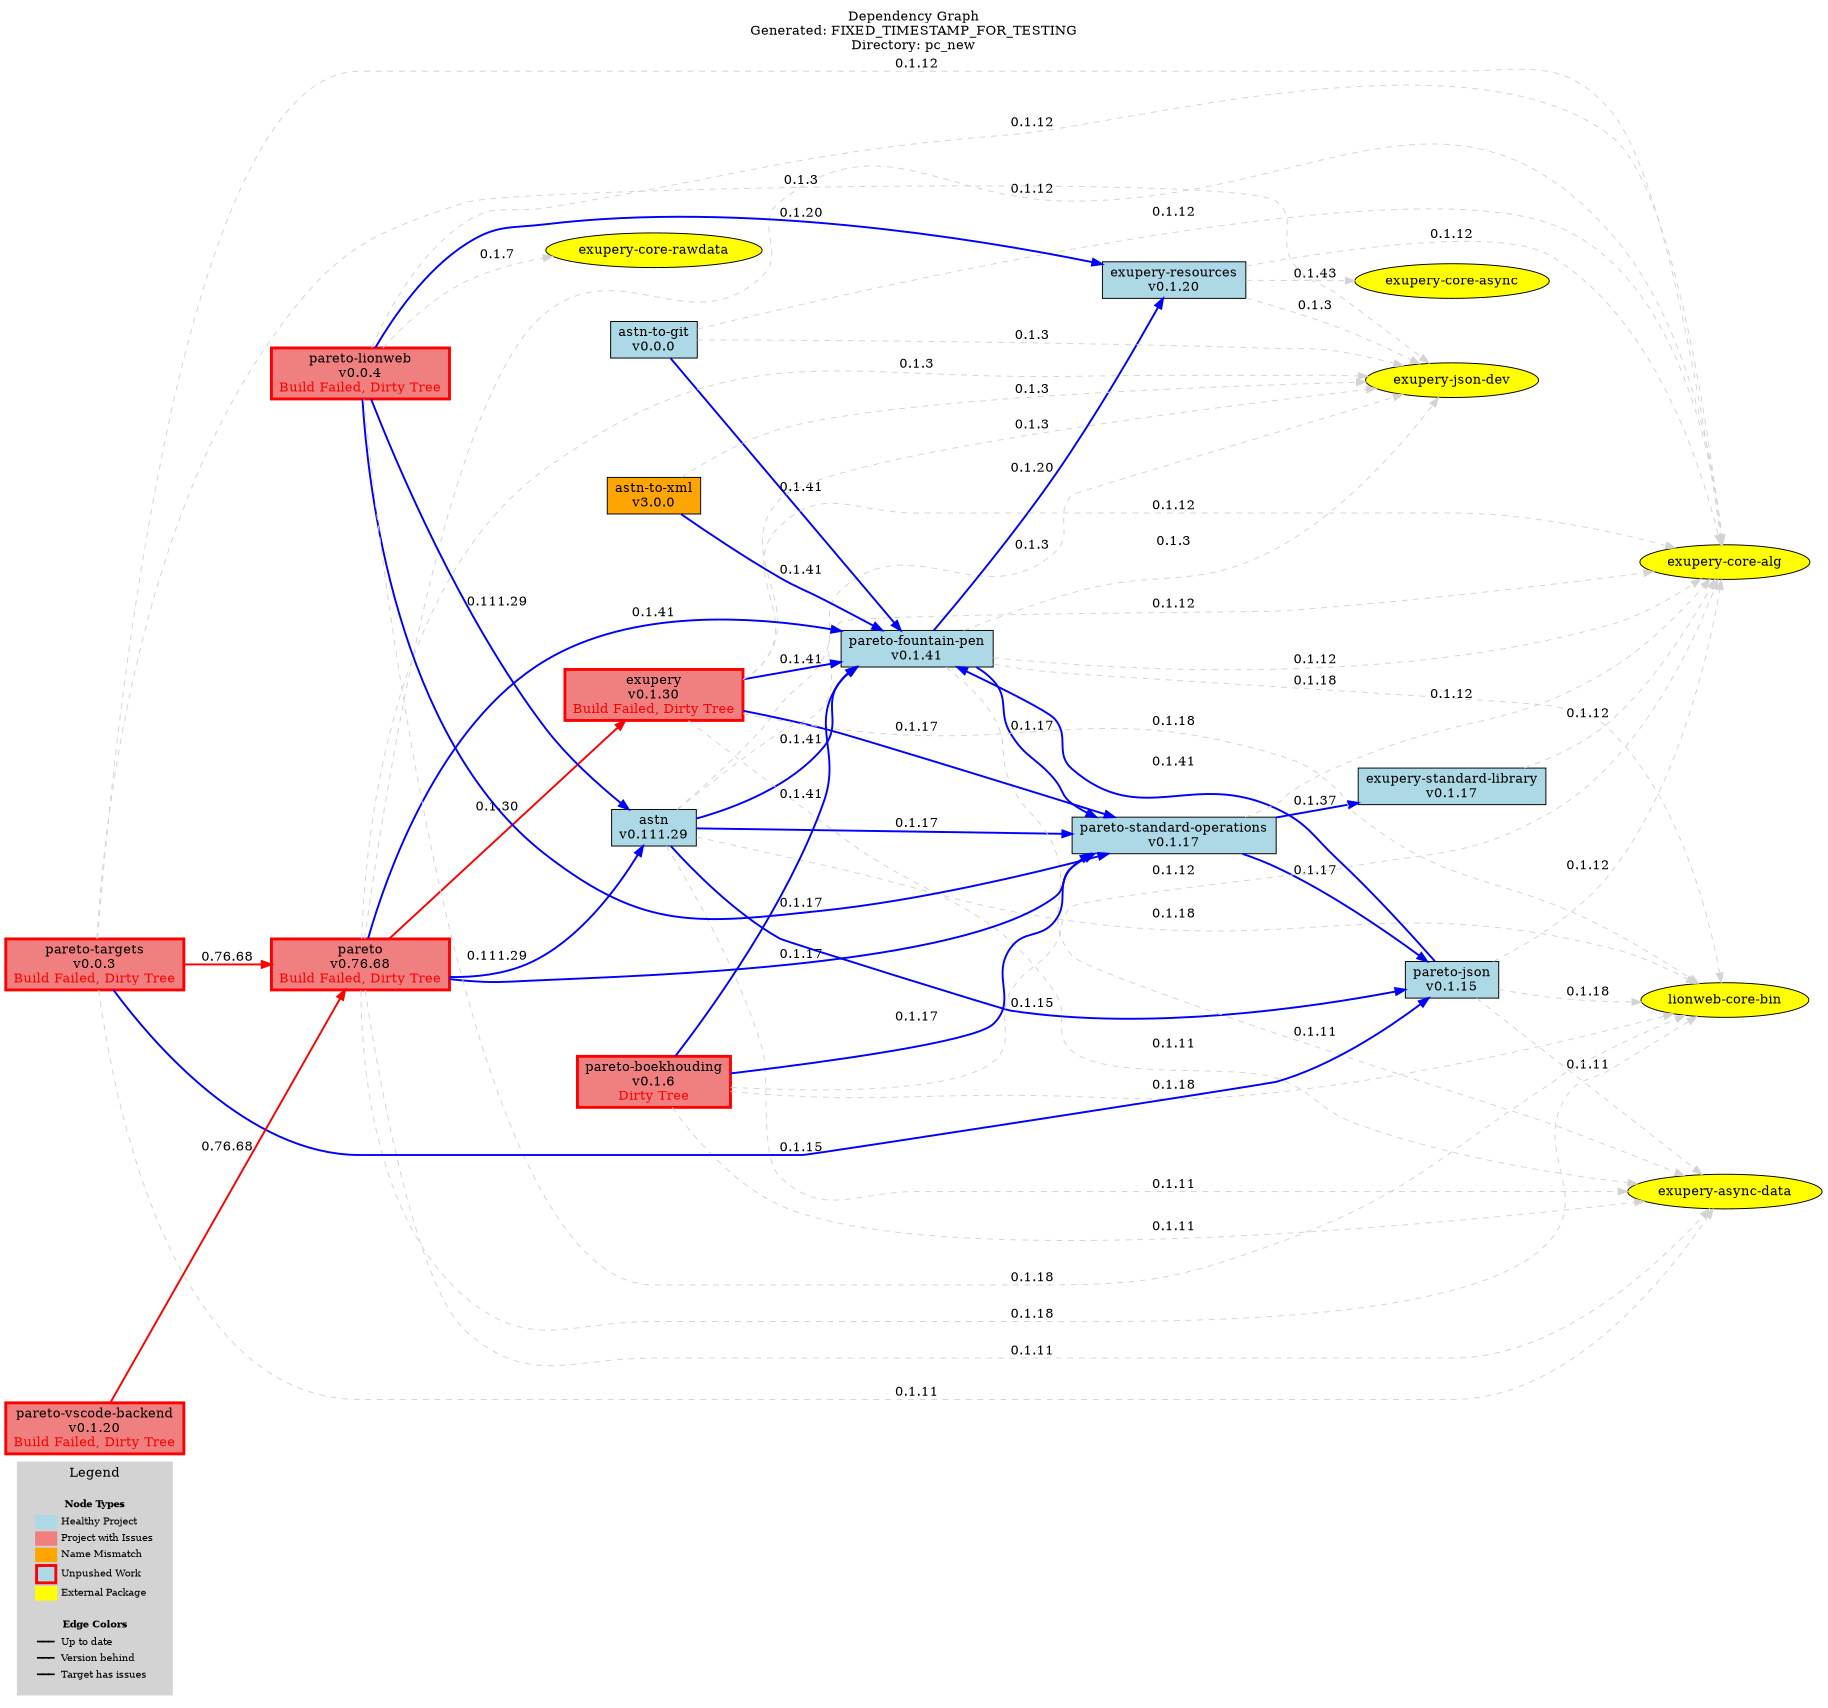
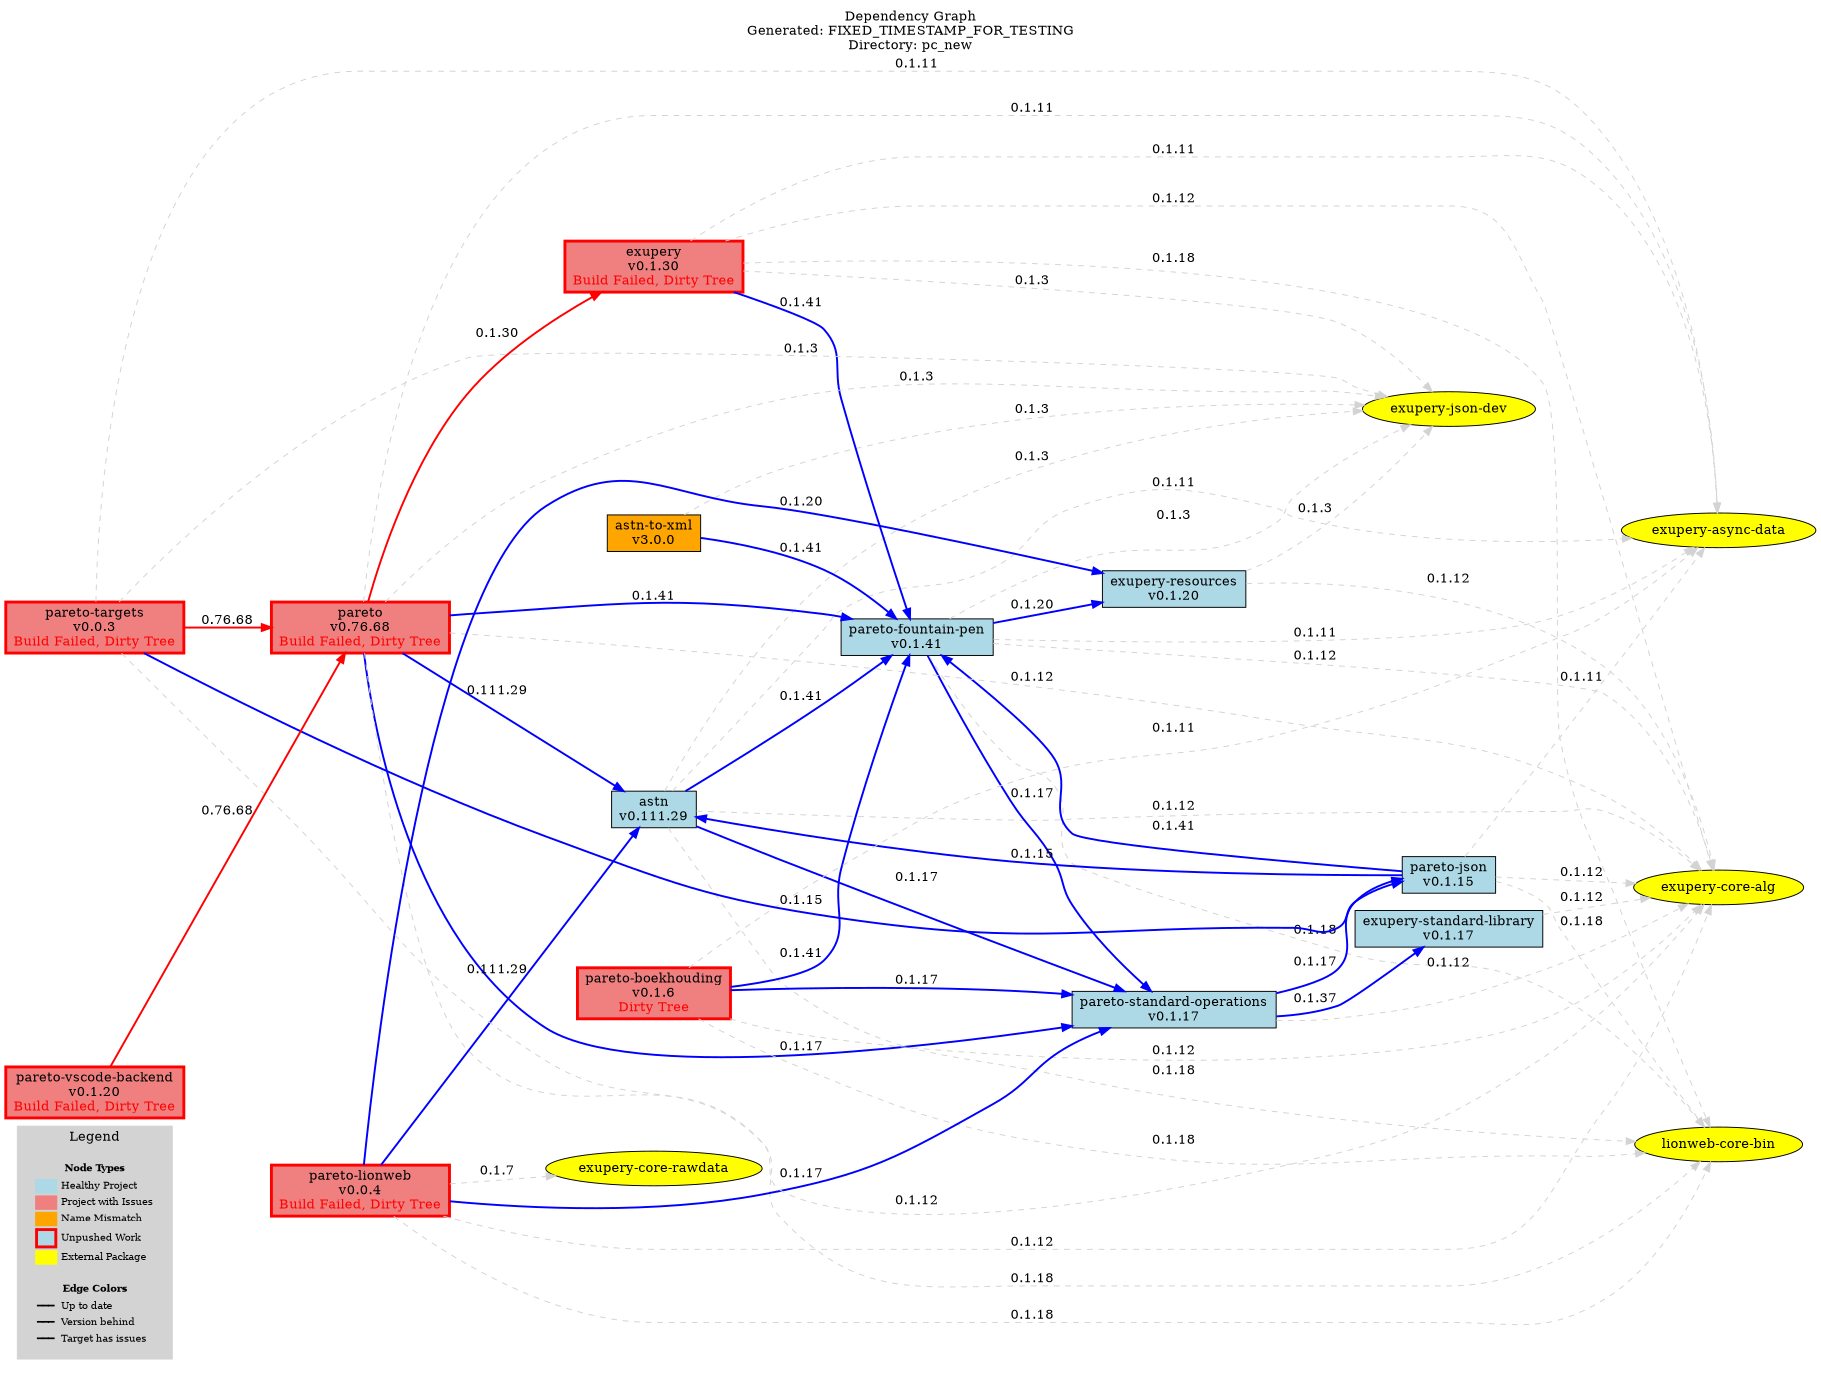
(1452, 281) -> none
(654, 340) -> none
(925, 759) -> none
(1011, 1011) -> (1035, 863)
